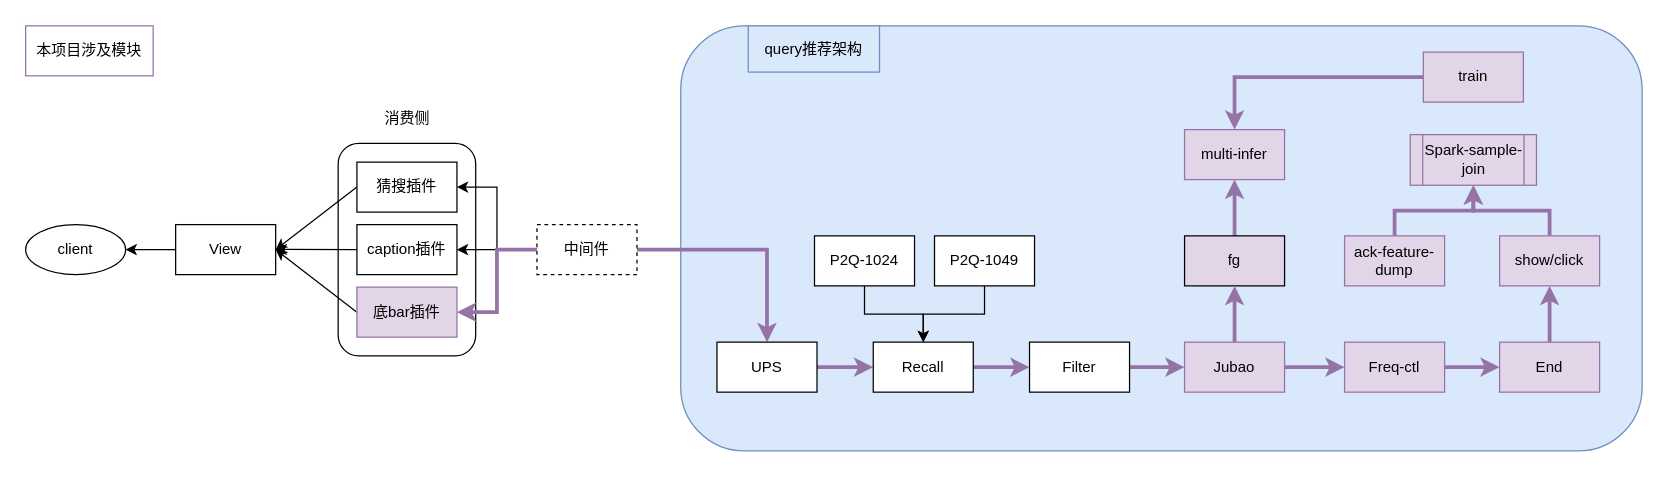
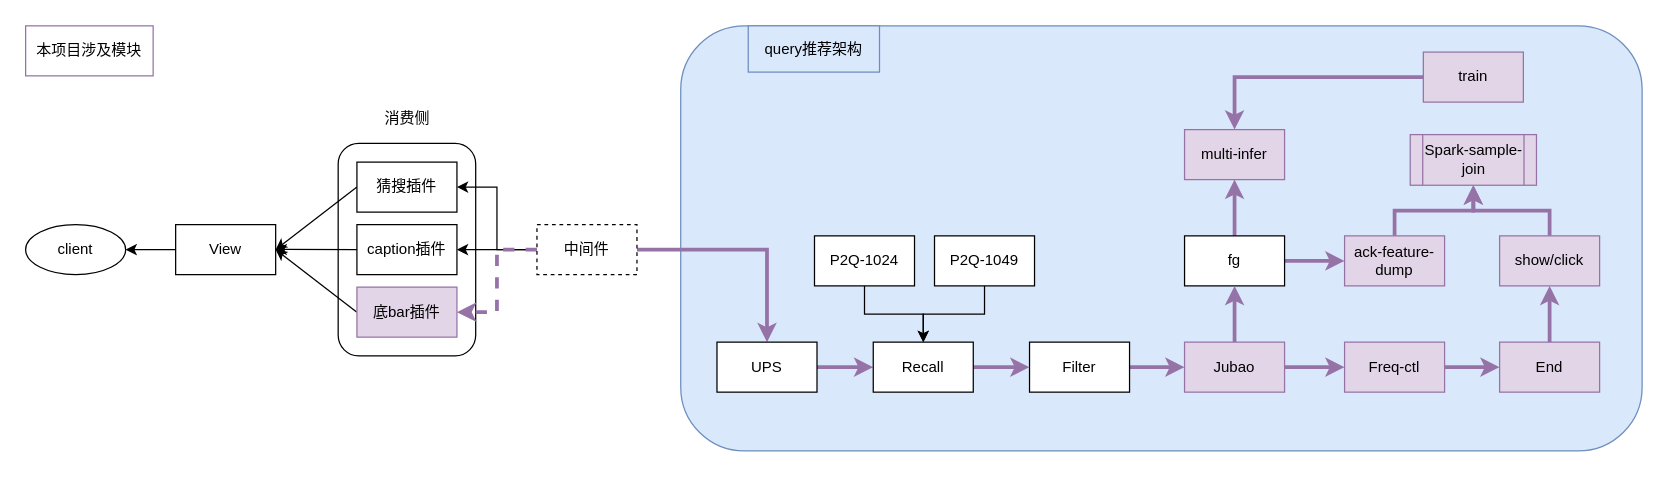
(1234, 261) -> (1234, 261)
none -> (1308, 261)
(493, 312) -> (493, 312)
